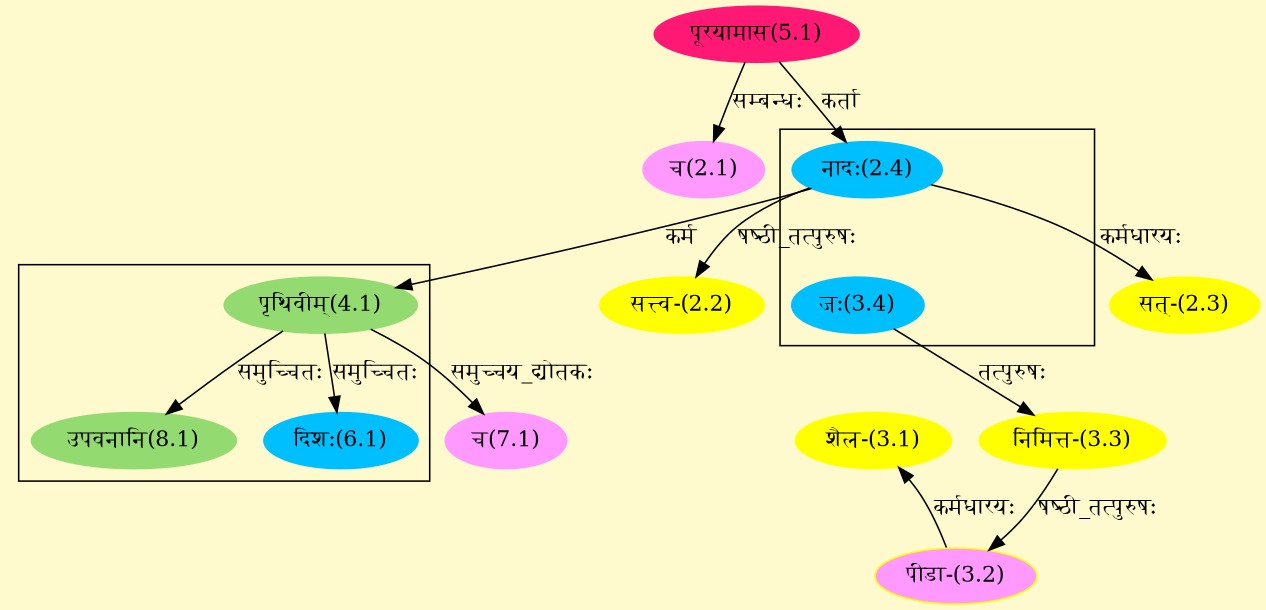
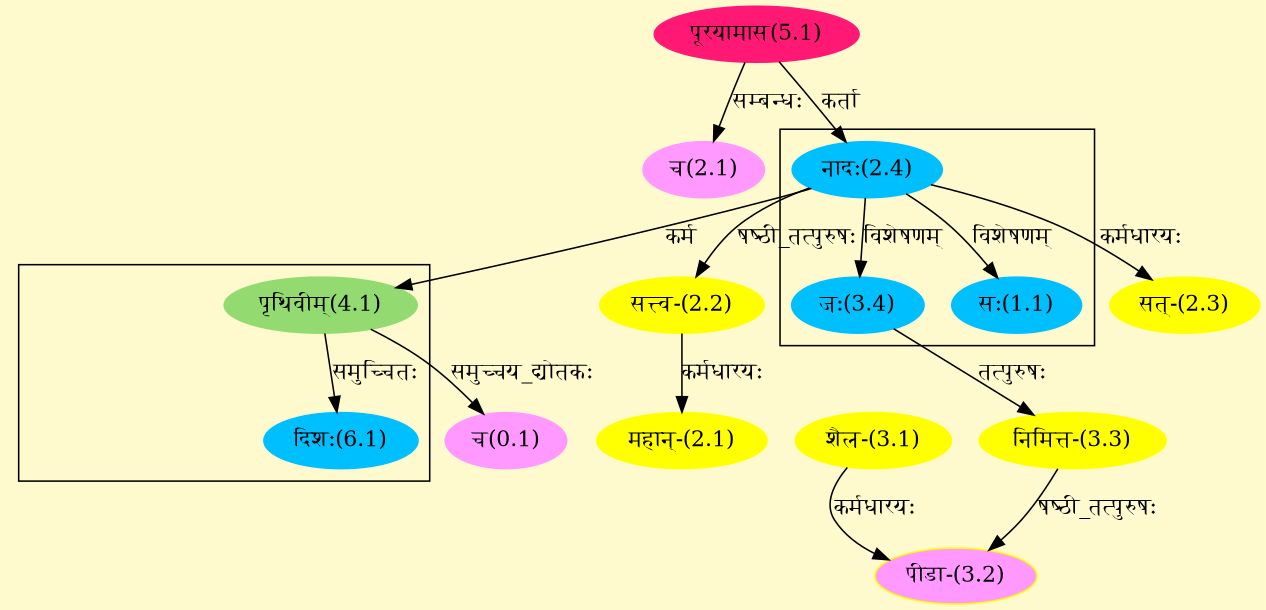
none -> (863, 230)
none -> (1017, 305)
(134, 441) -> none
(506, 441) -> (506, 441)
none -> (682, 441)
(931, 512) -> (833, 518)
